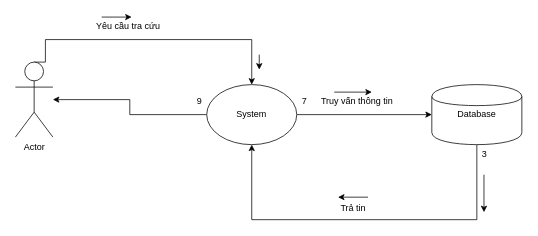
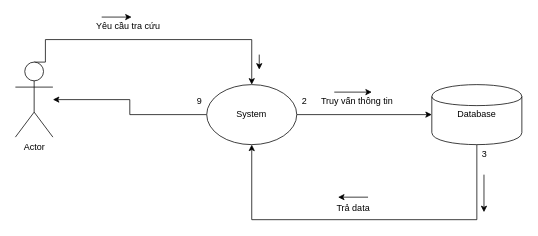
(305, 102) -> (305, 102)
(353, 208) -> (353, 208)
